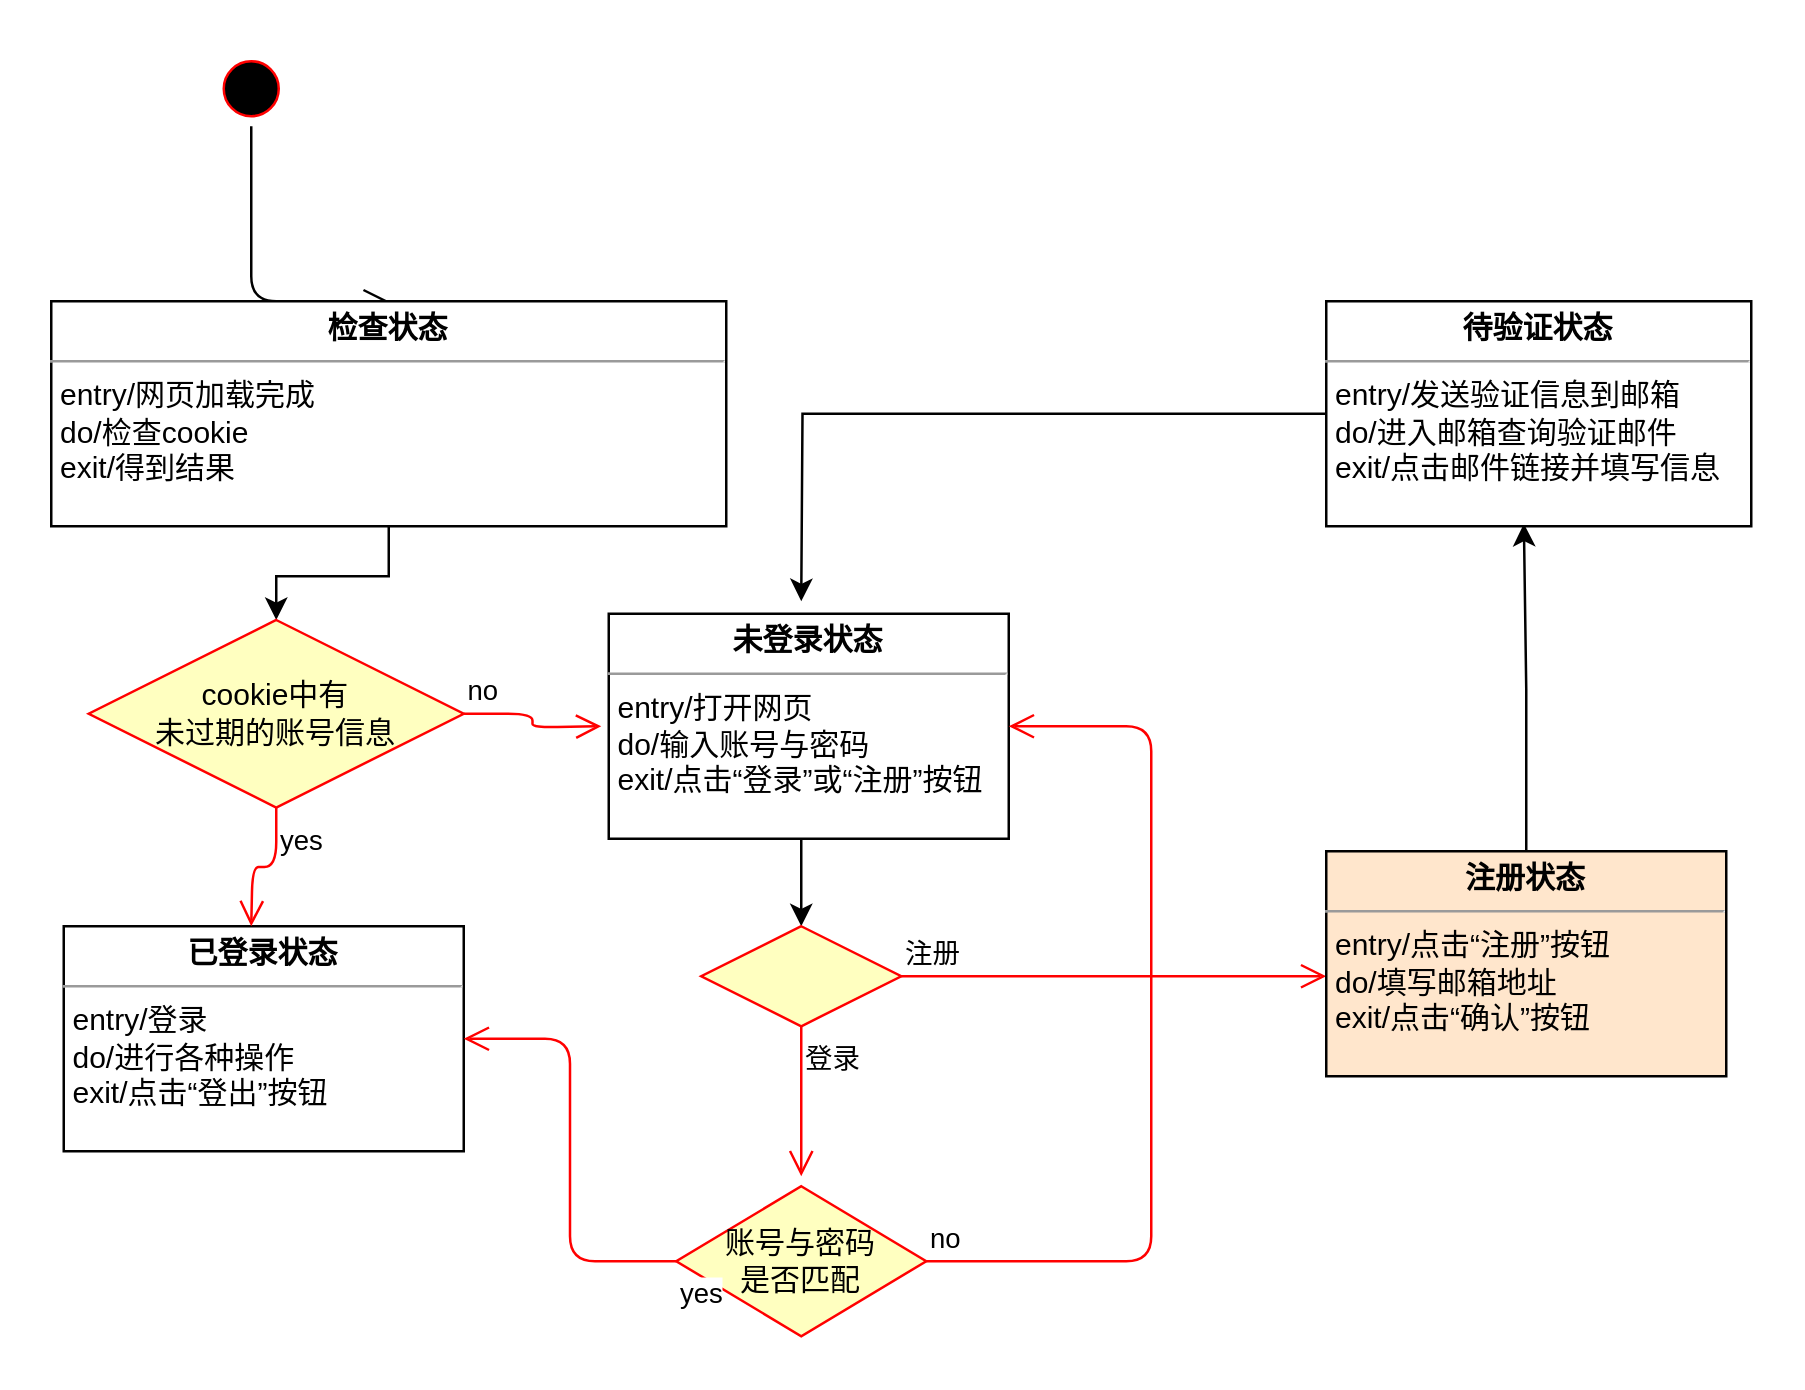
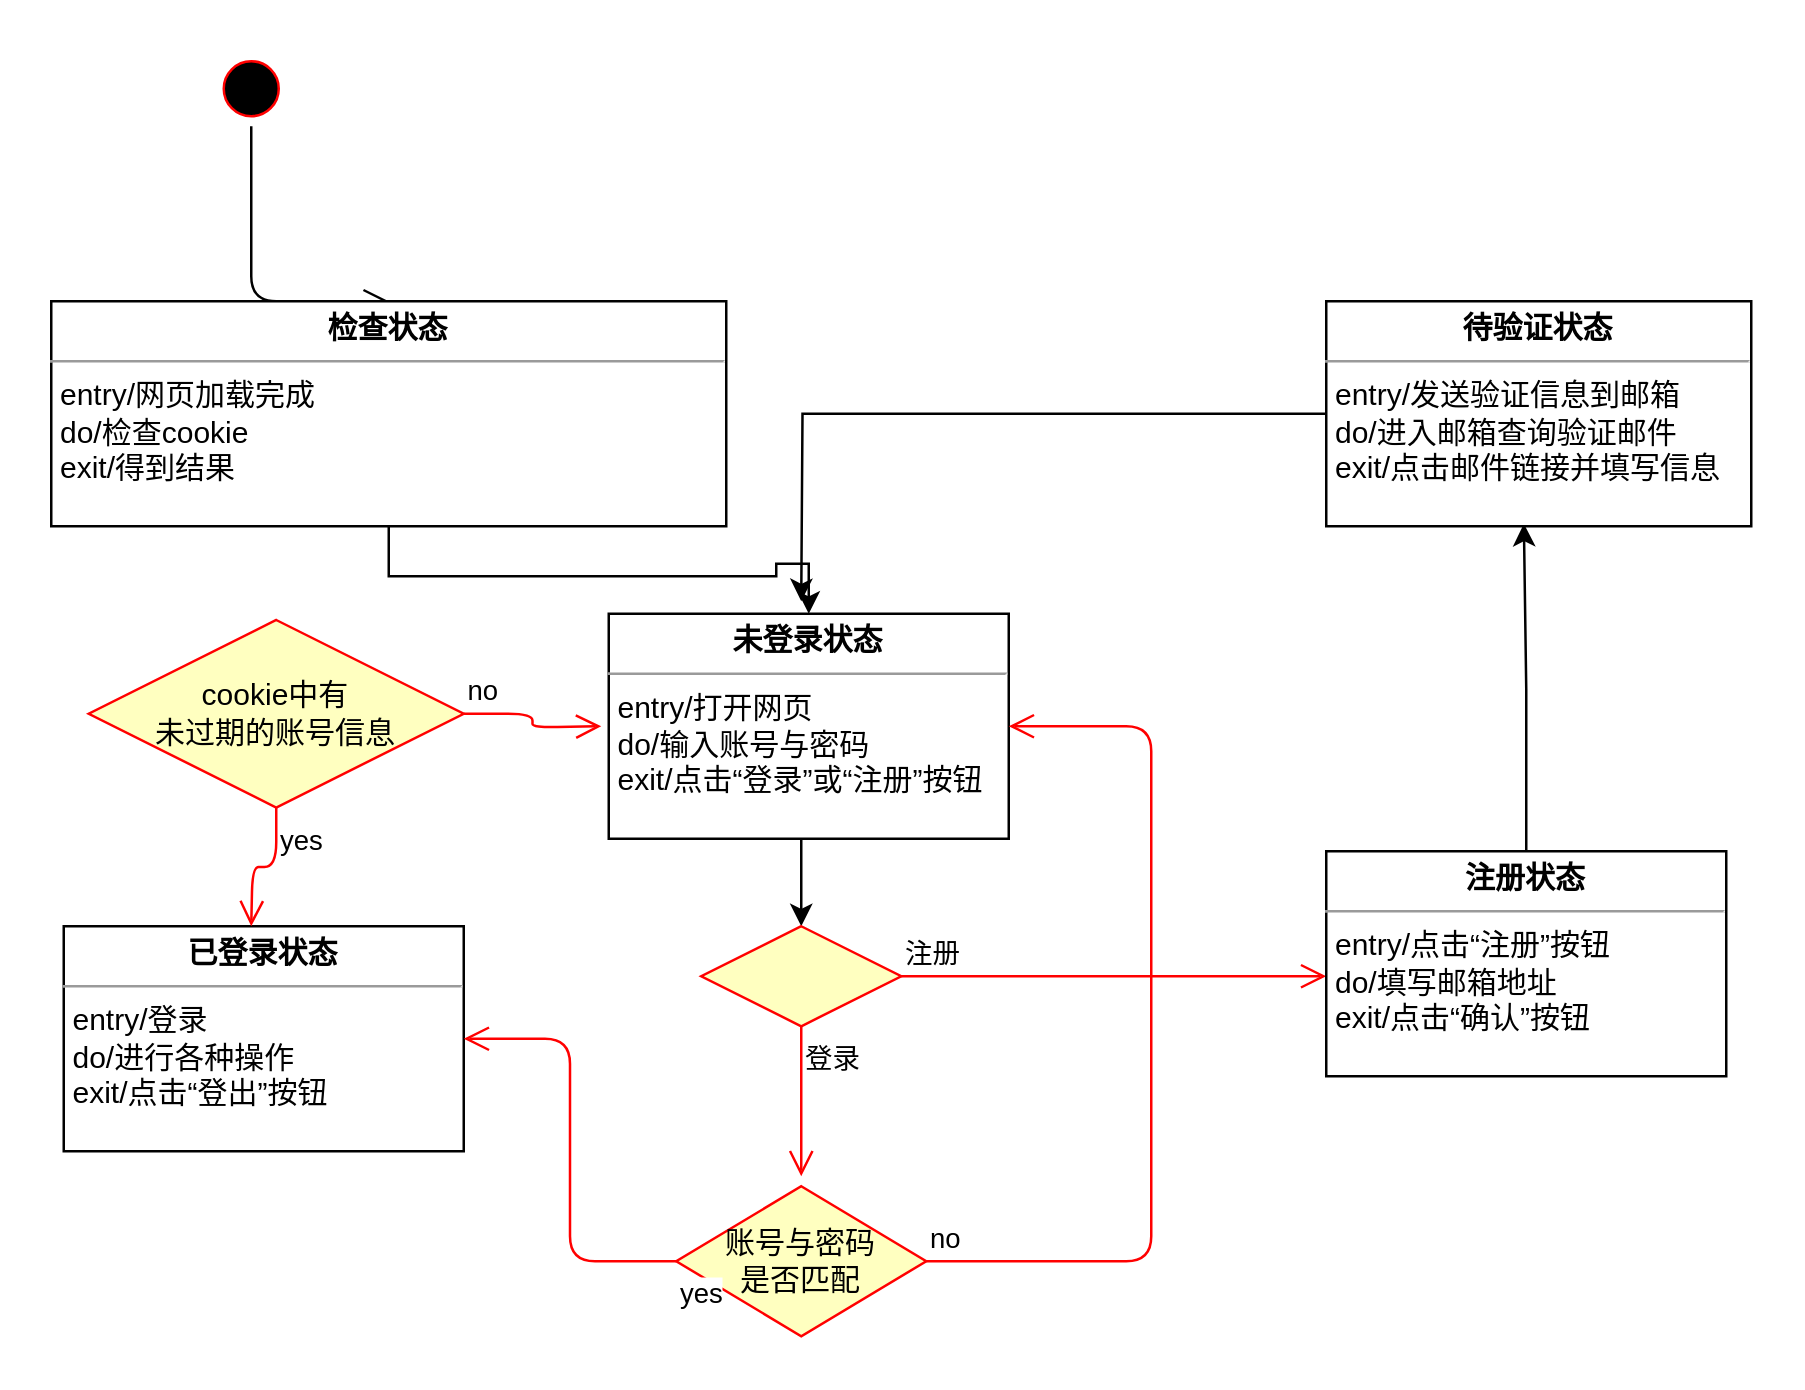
(320, 576) -> (597, 576)
(1526, 964) -> (1526, 964)
